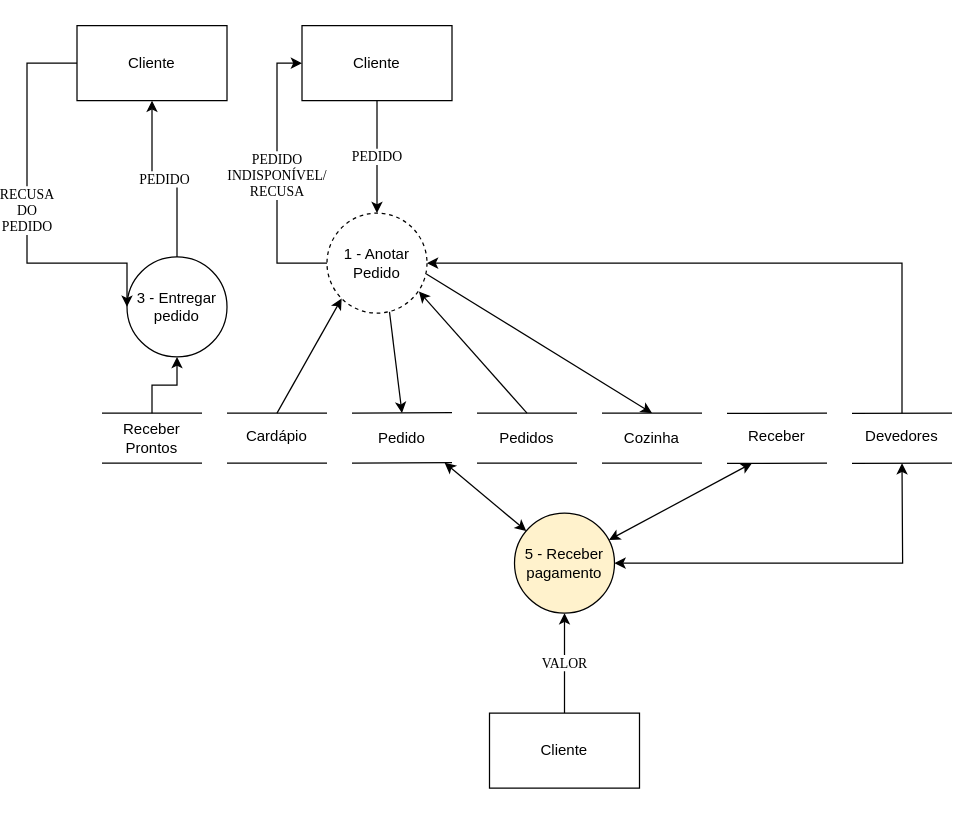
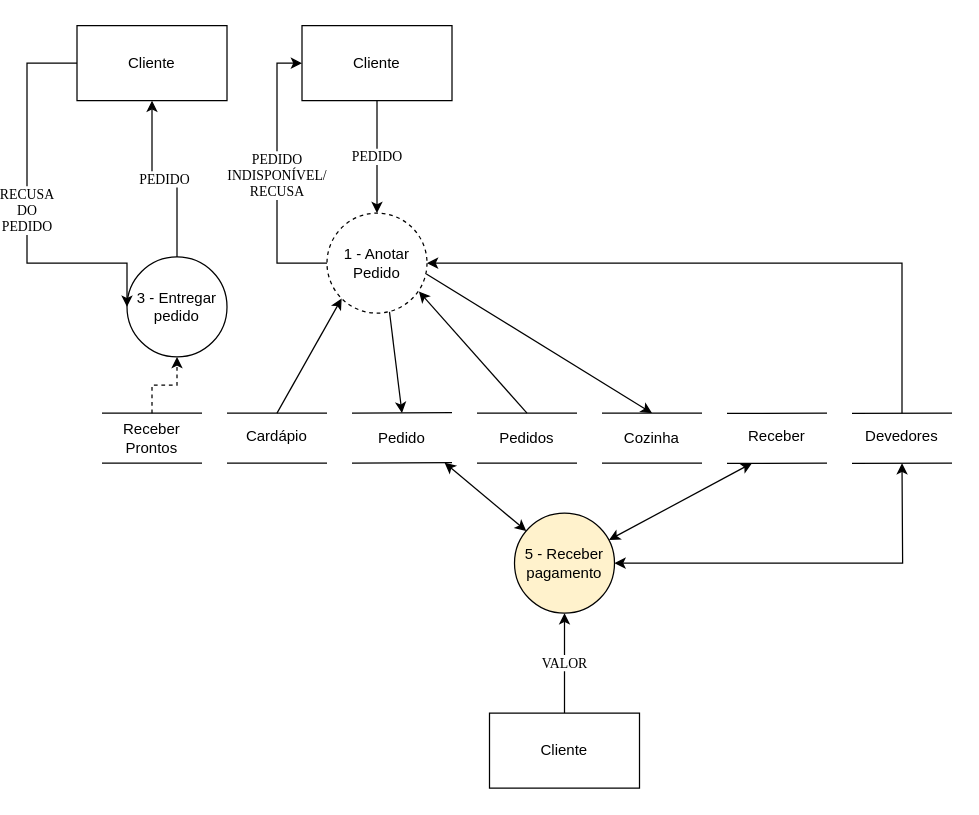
(162, 385) -> (162, 385)
